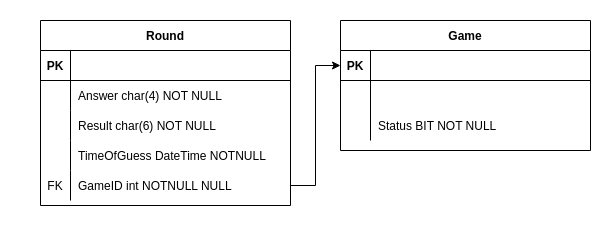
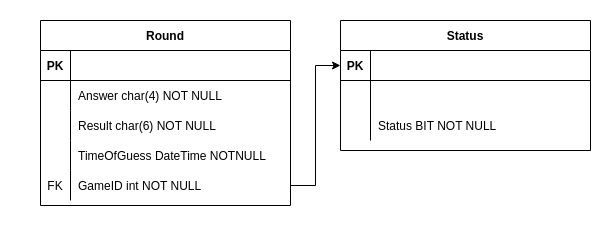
(465, 36) -> (465, 36)
(149, 186) -> (136, 186)
